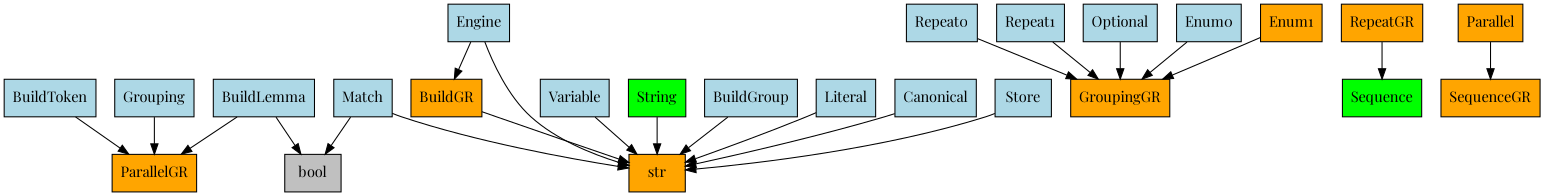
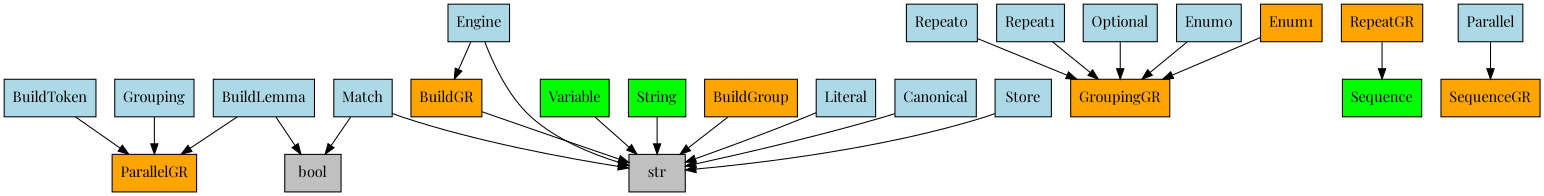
(1491, 23) -> (1491, 23)
(575, 98) -> (575, 98)
(751, 98) -> (751, 98)
(657, 173) -> (657, 173)
